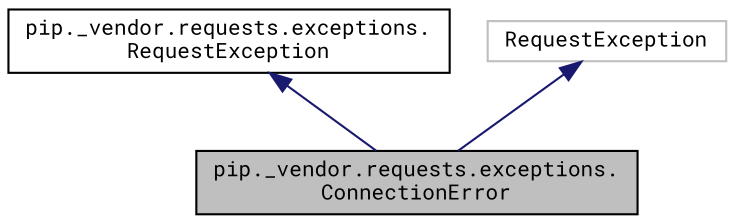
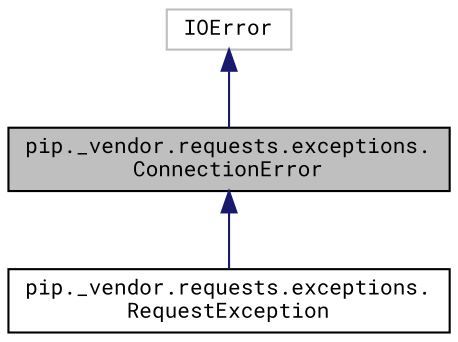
(607, 41) -> (229, 30)
(332, 118) -> (229, 241)
